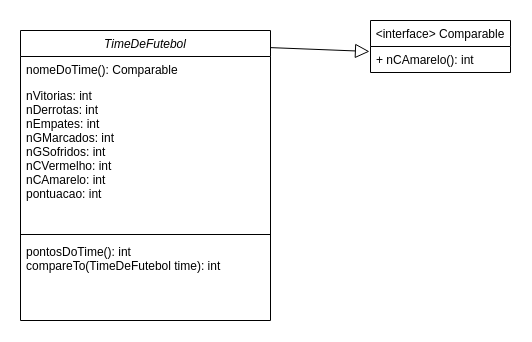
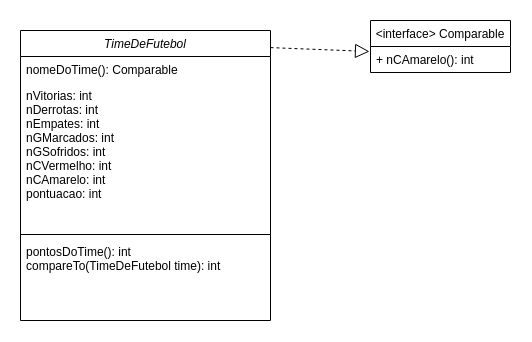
(313, 49) -> (313, 49)
